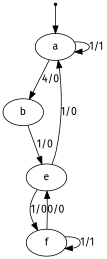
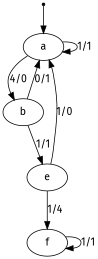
none -> (32, 83)
(45, 145) -> (43, 145)
(39, 210) -> (55, 210)
(47, 214) -> none
